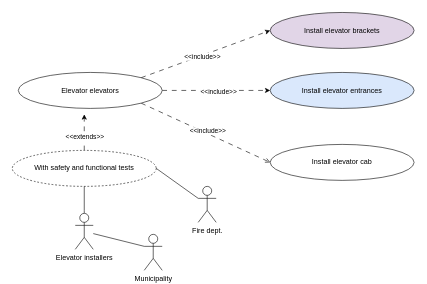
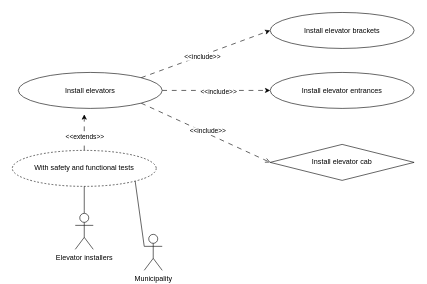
(342, 30) -> (342, 30)
(90, 90) -> (90, 90)
(342, 90) -> (342, 90)
(342, 162) -> (342, 162)
(177, 183) -> none
(207, 204) -> none
(119, 240) -> (140, 213)
